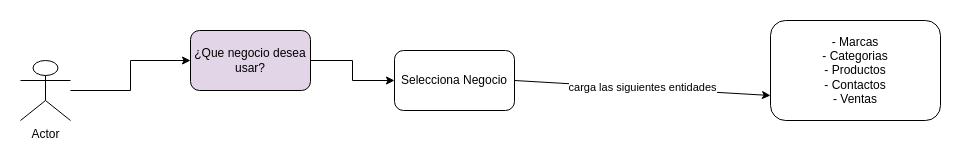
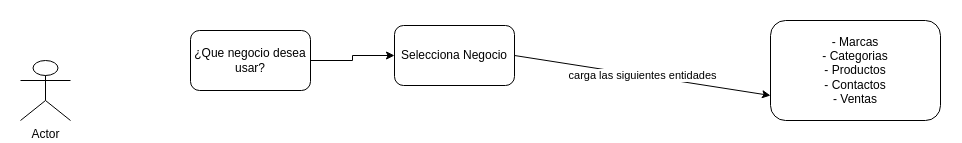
(251, 61) -> (251, 61)
(131, 80) -> none
(455, 81) -> (455, 56)
